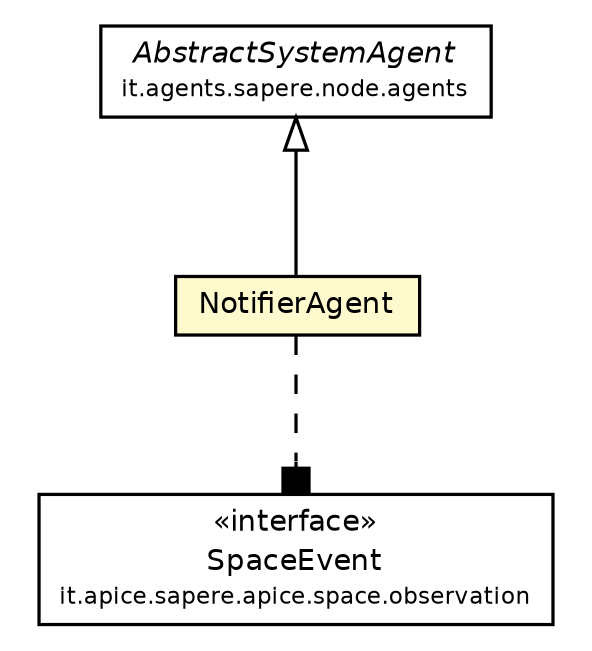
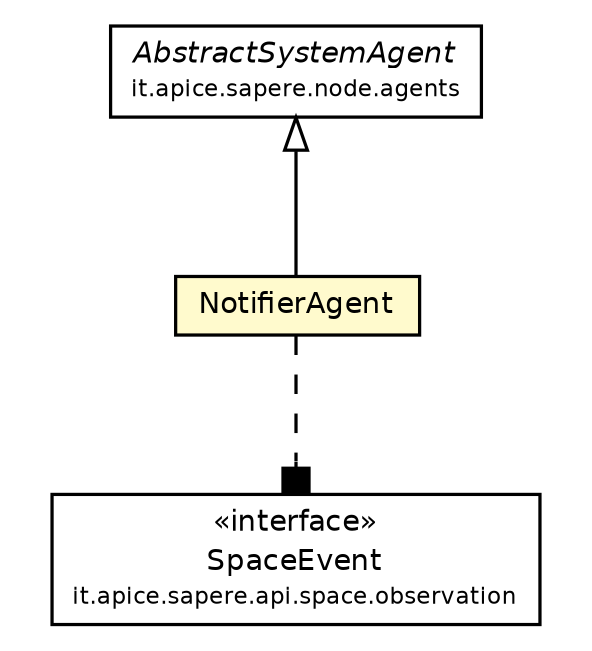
(296, 89) -> (296, 89)
(296, 597) -> (296, 597)
